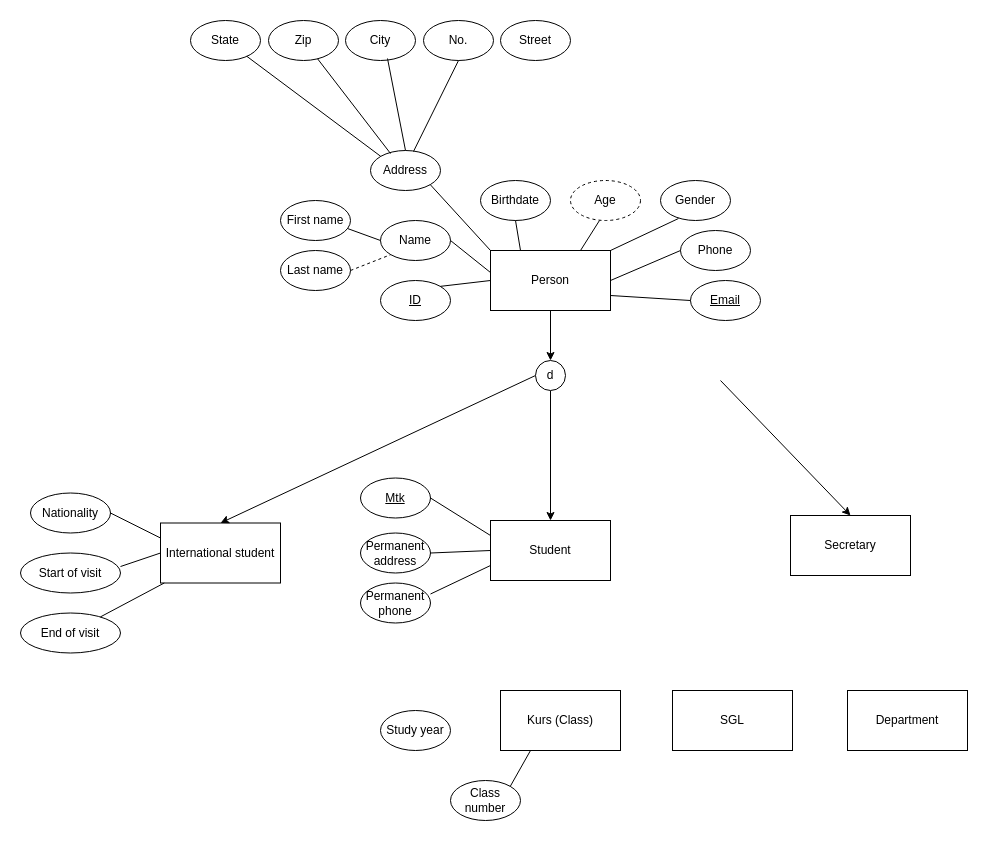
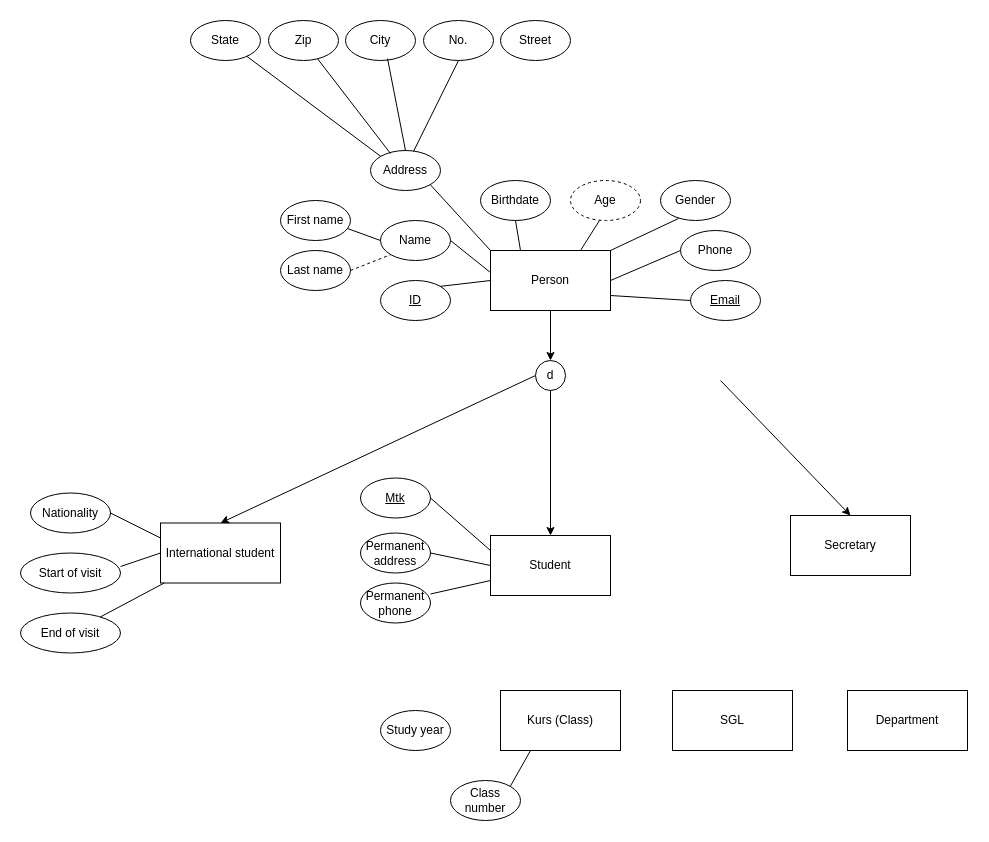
(551, 551) -> (551, 566)
